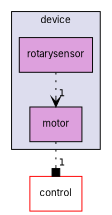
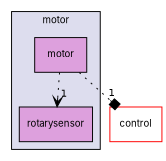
(56, 21) -> (56, 21)
(56, 85) -> (59, 85)
